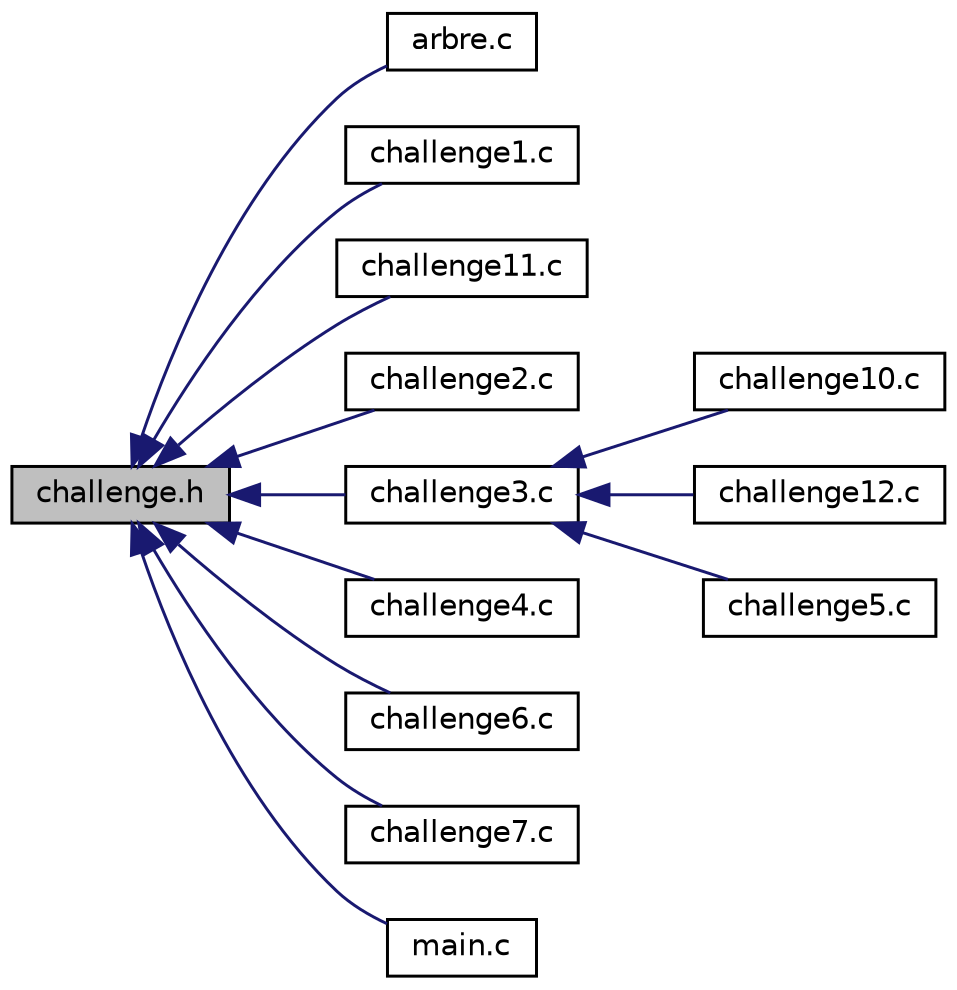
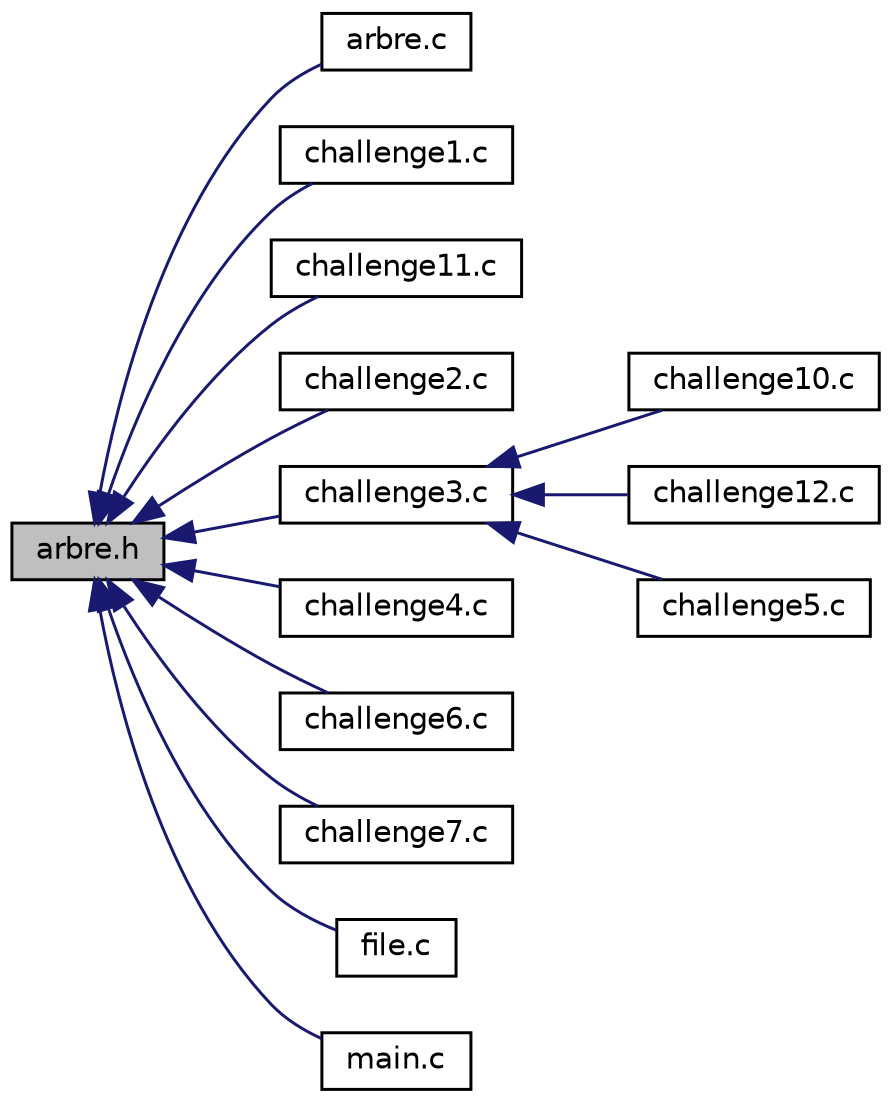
(121, 495) -> (88, 551)
none -> (396, 948)
